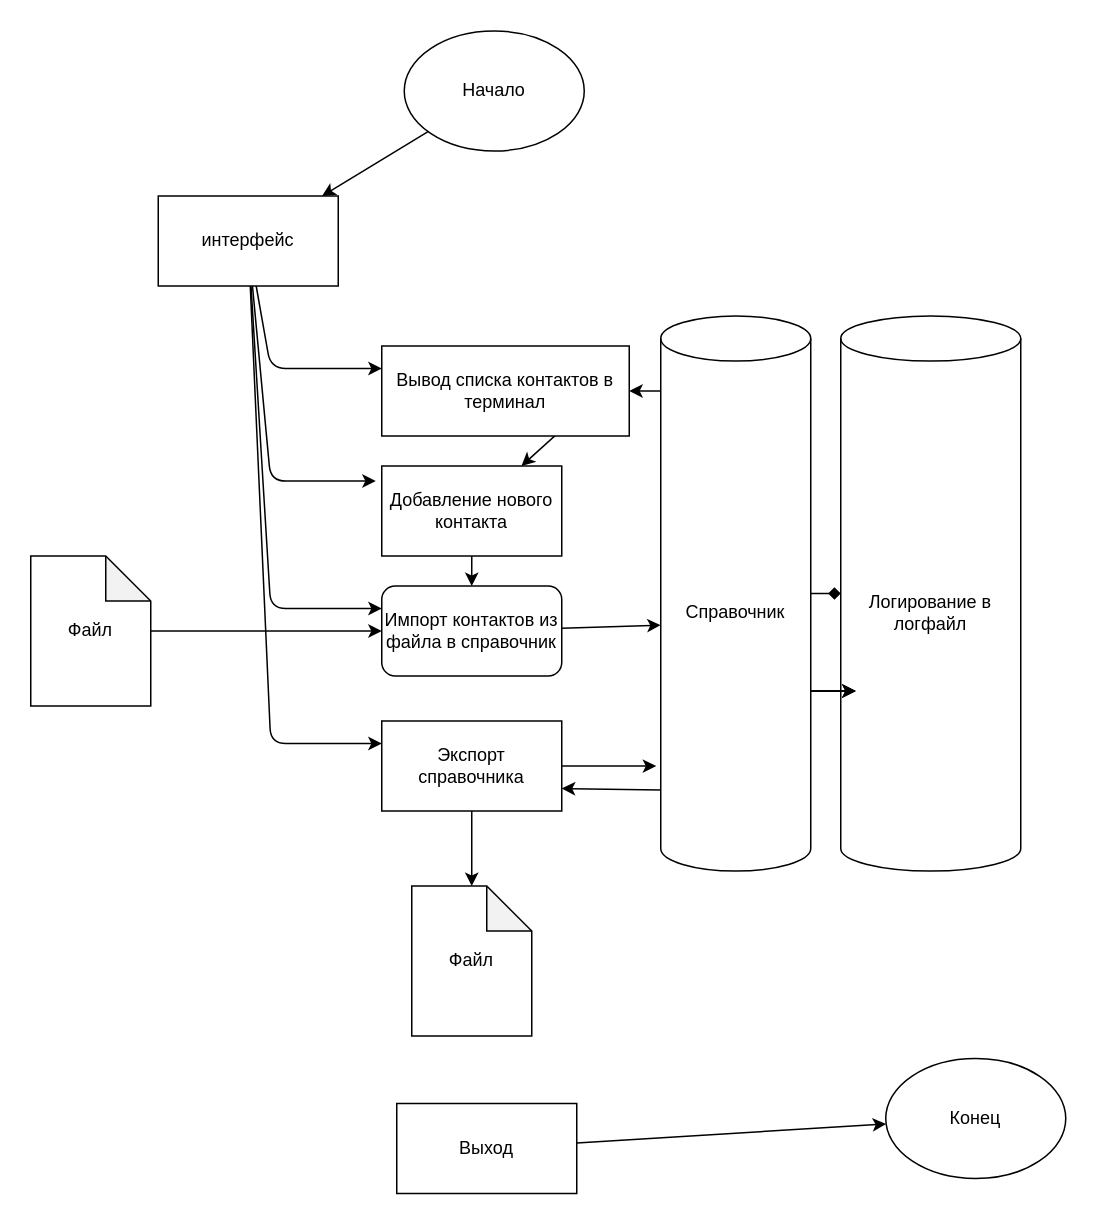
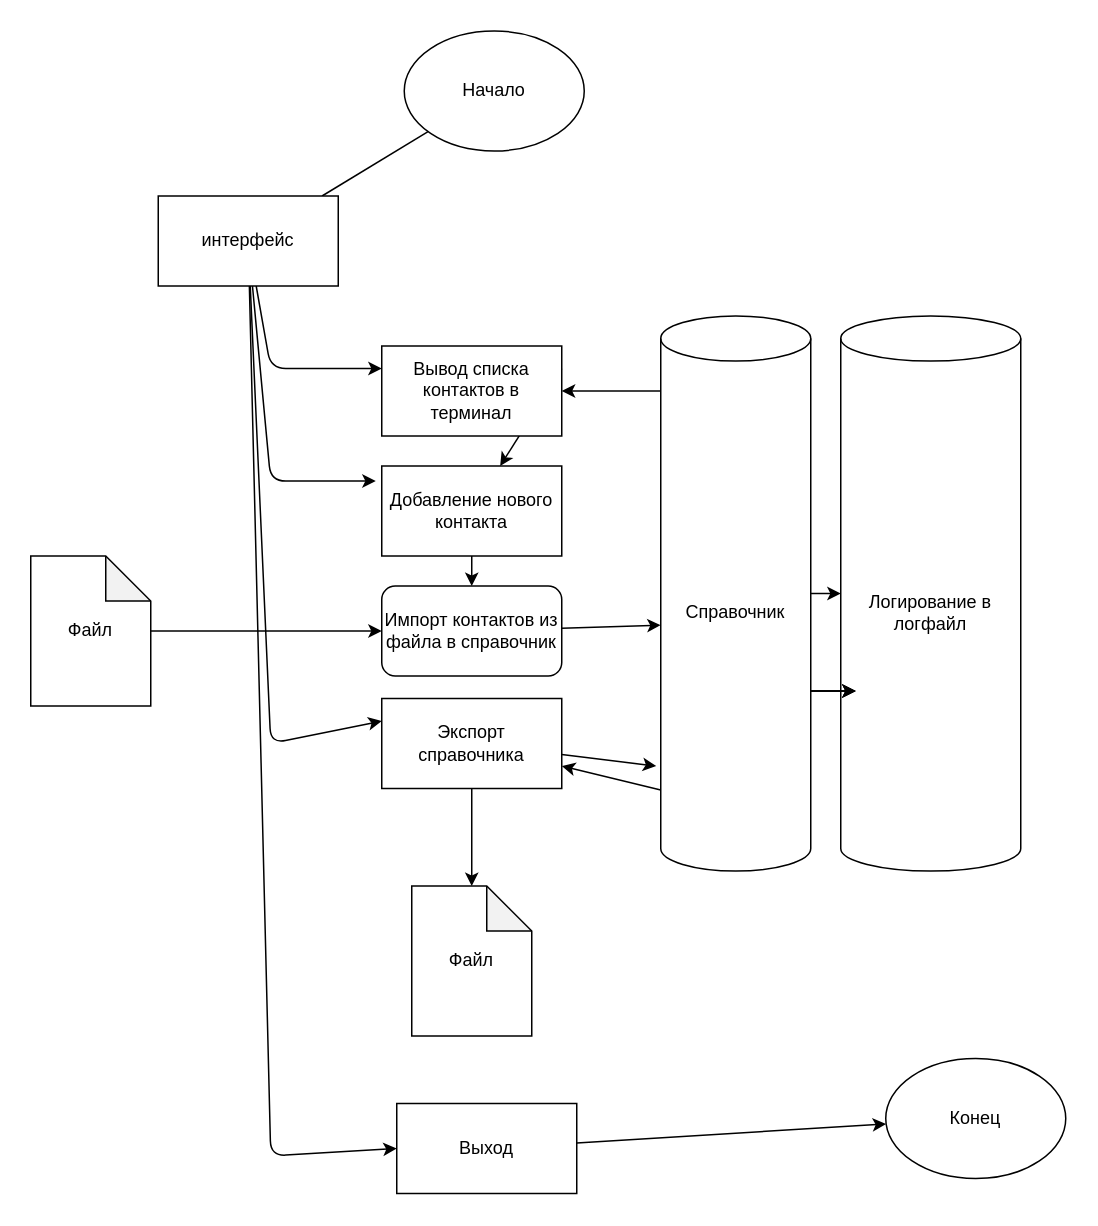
(332, 190) -> (328, 192)
(506, 391) -> (472, 391)
(267, 545) -> none
(828, 593) -> (829, 593)
(472, 766) -> (472, 743)
none -> (262, 801)
